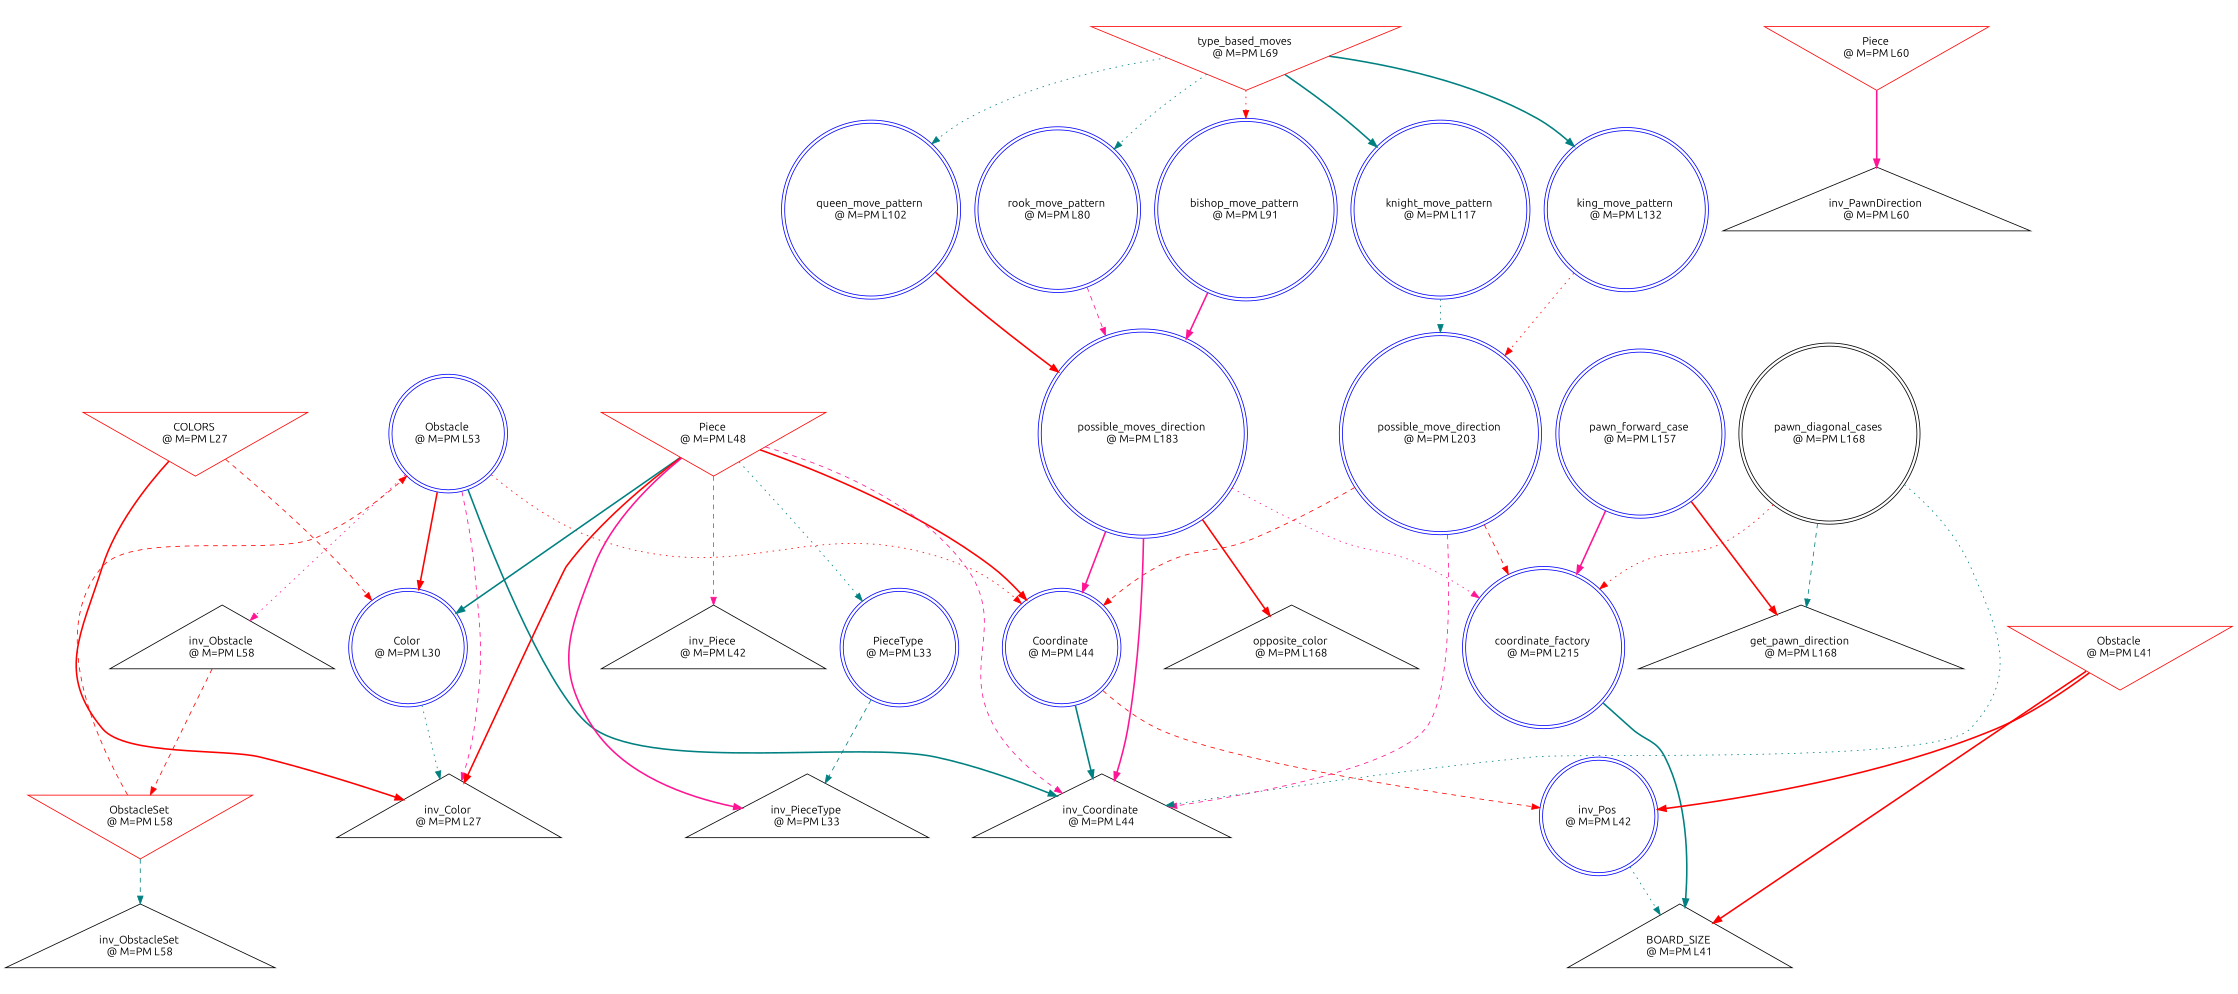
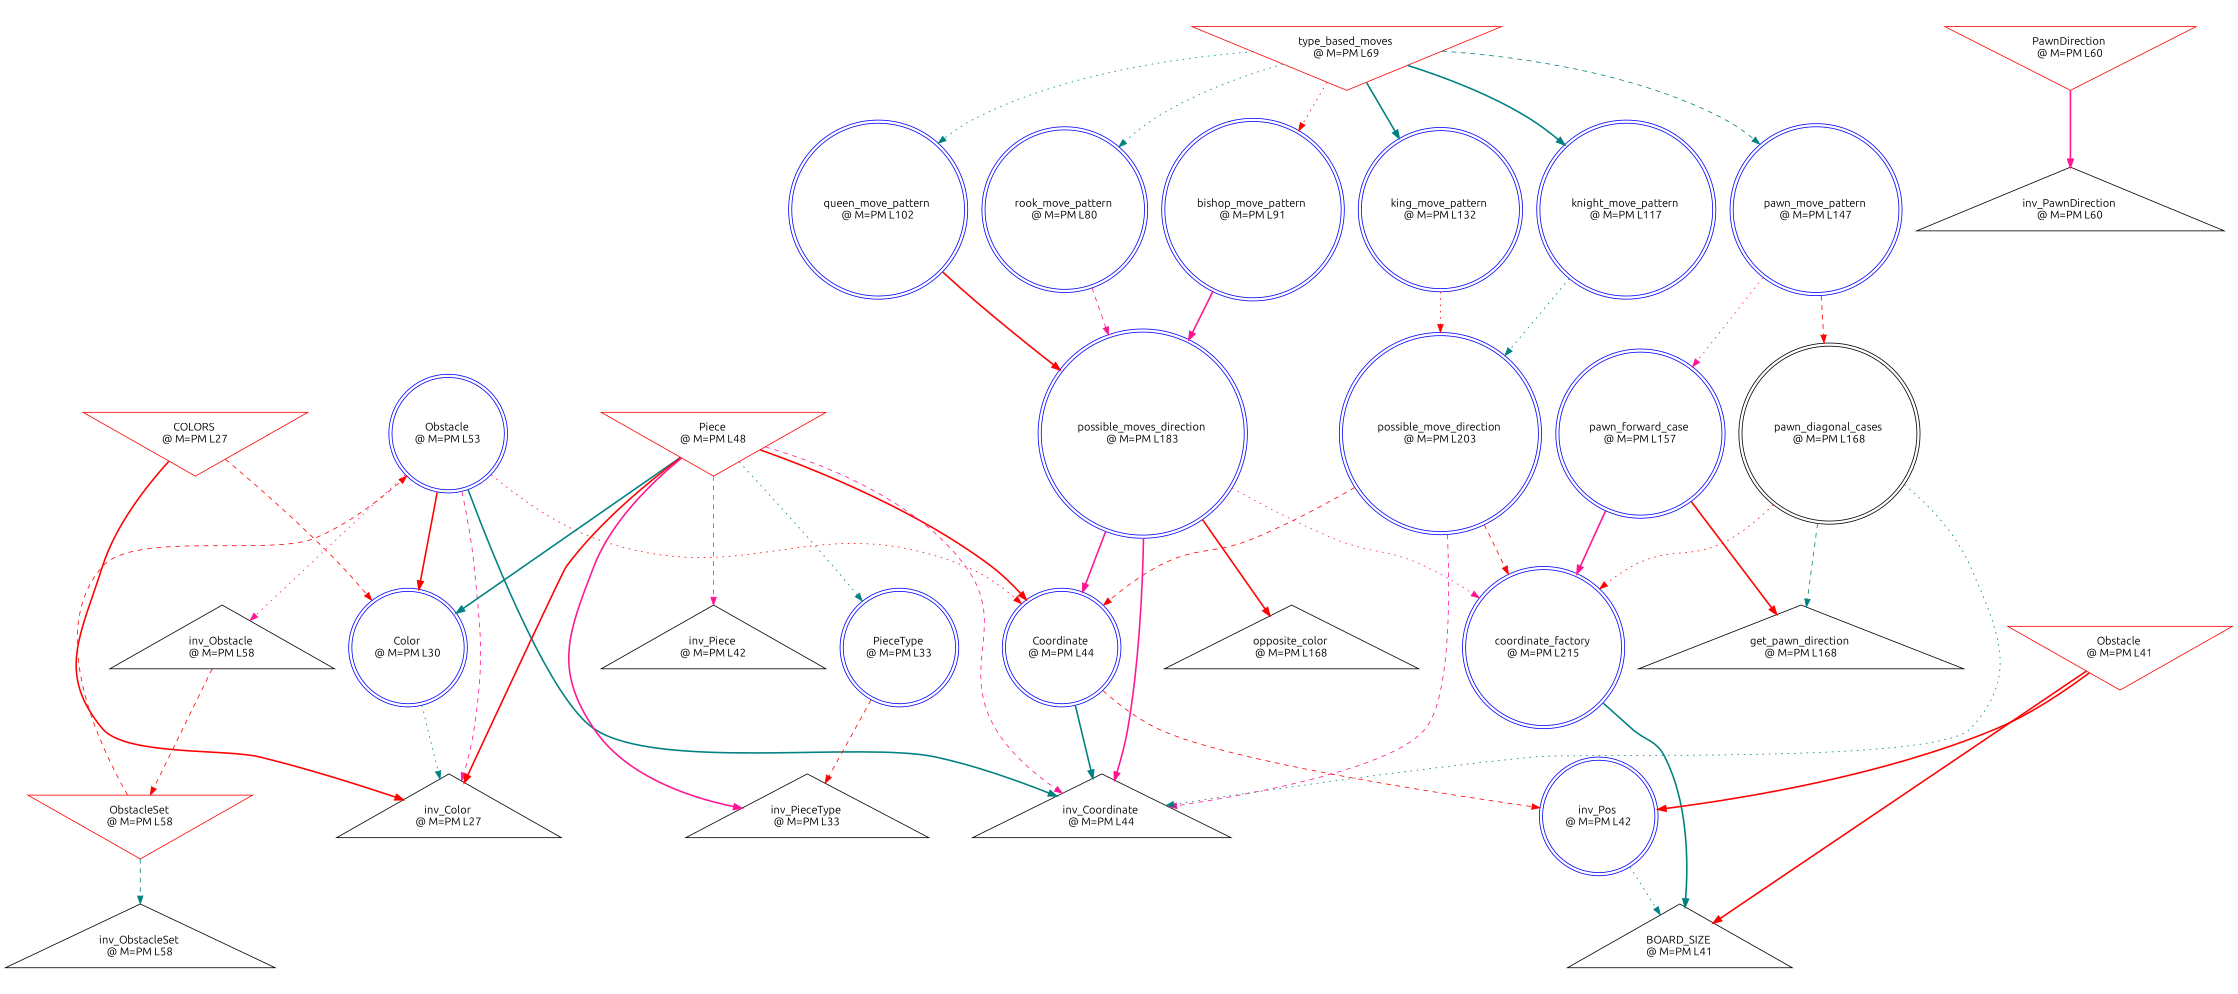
(1877, 48) -> (2070, 48)
none -> (1816, 210)
(850, 738) -> (850, 738)
